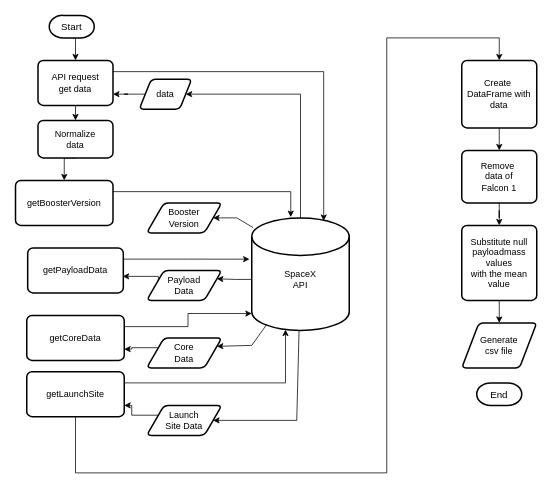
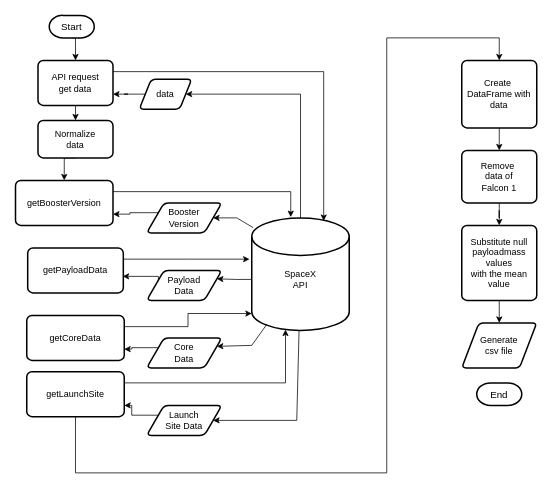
none -> (138, 213)
